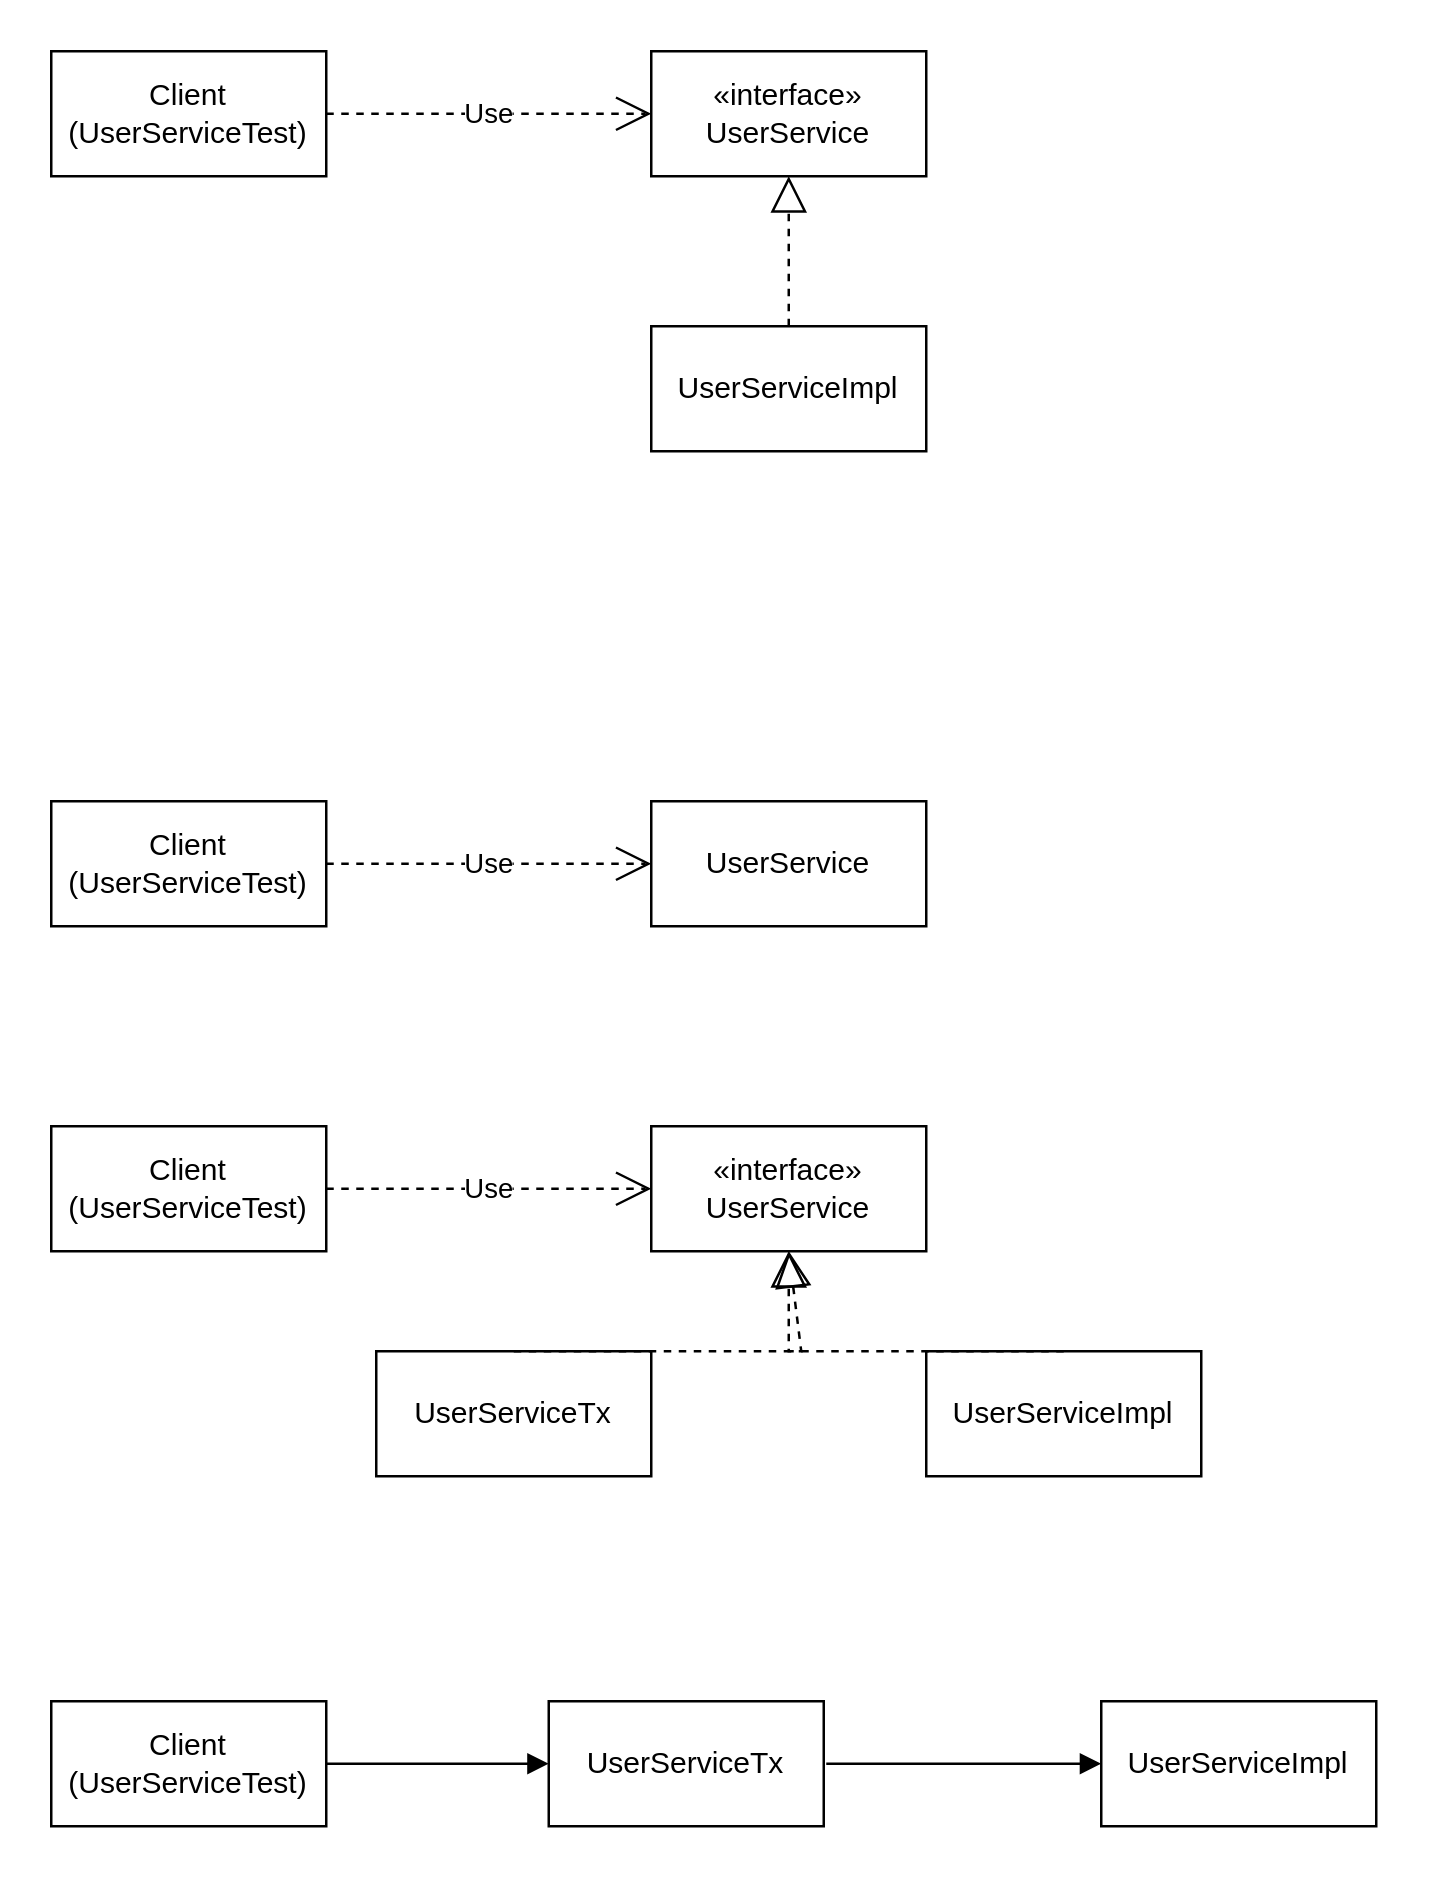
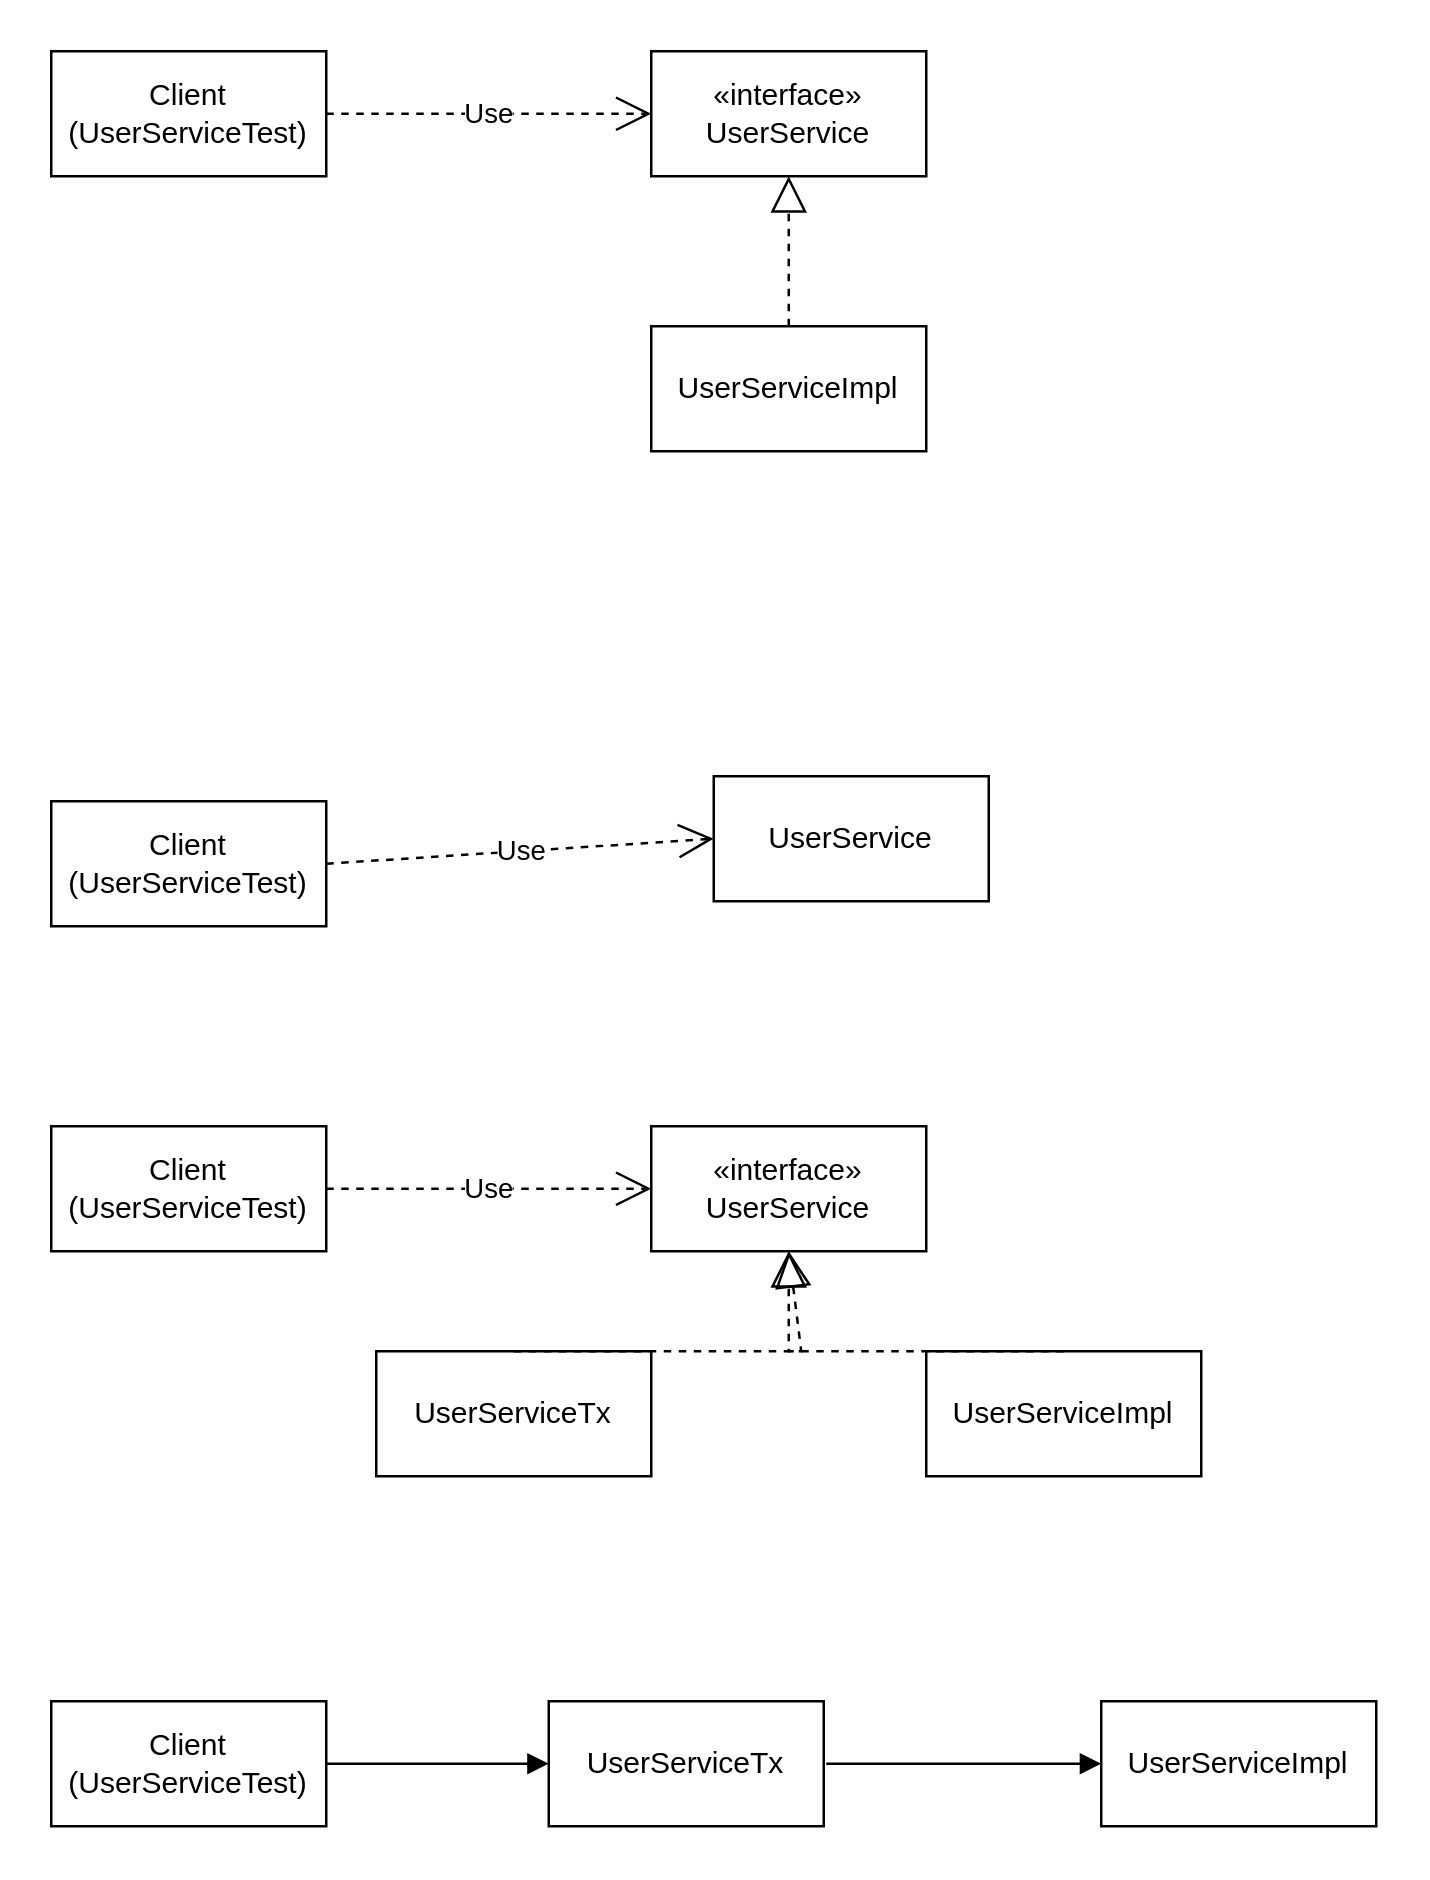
(789, 864) -> (851, 839)
